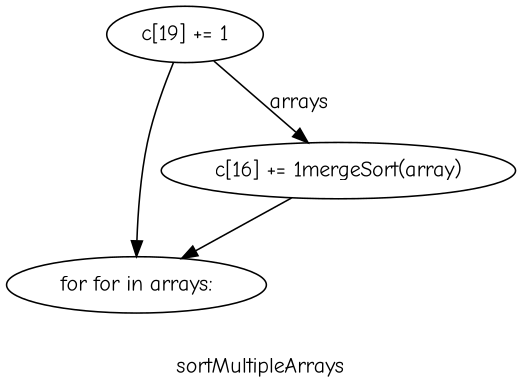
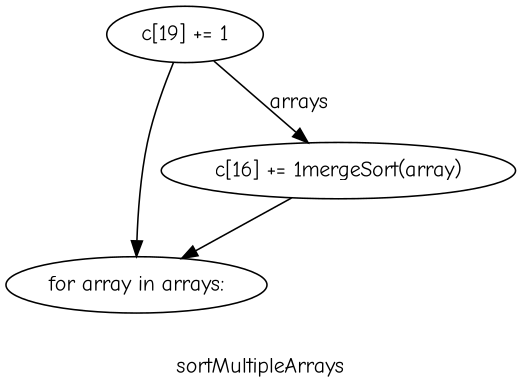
(136, 285) -> (136, 285)
